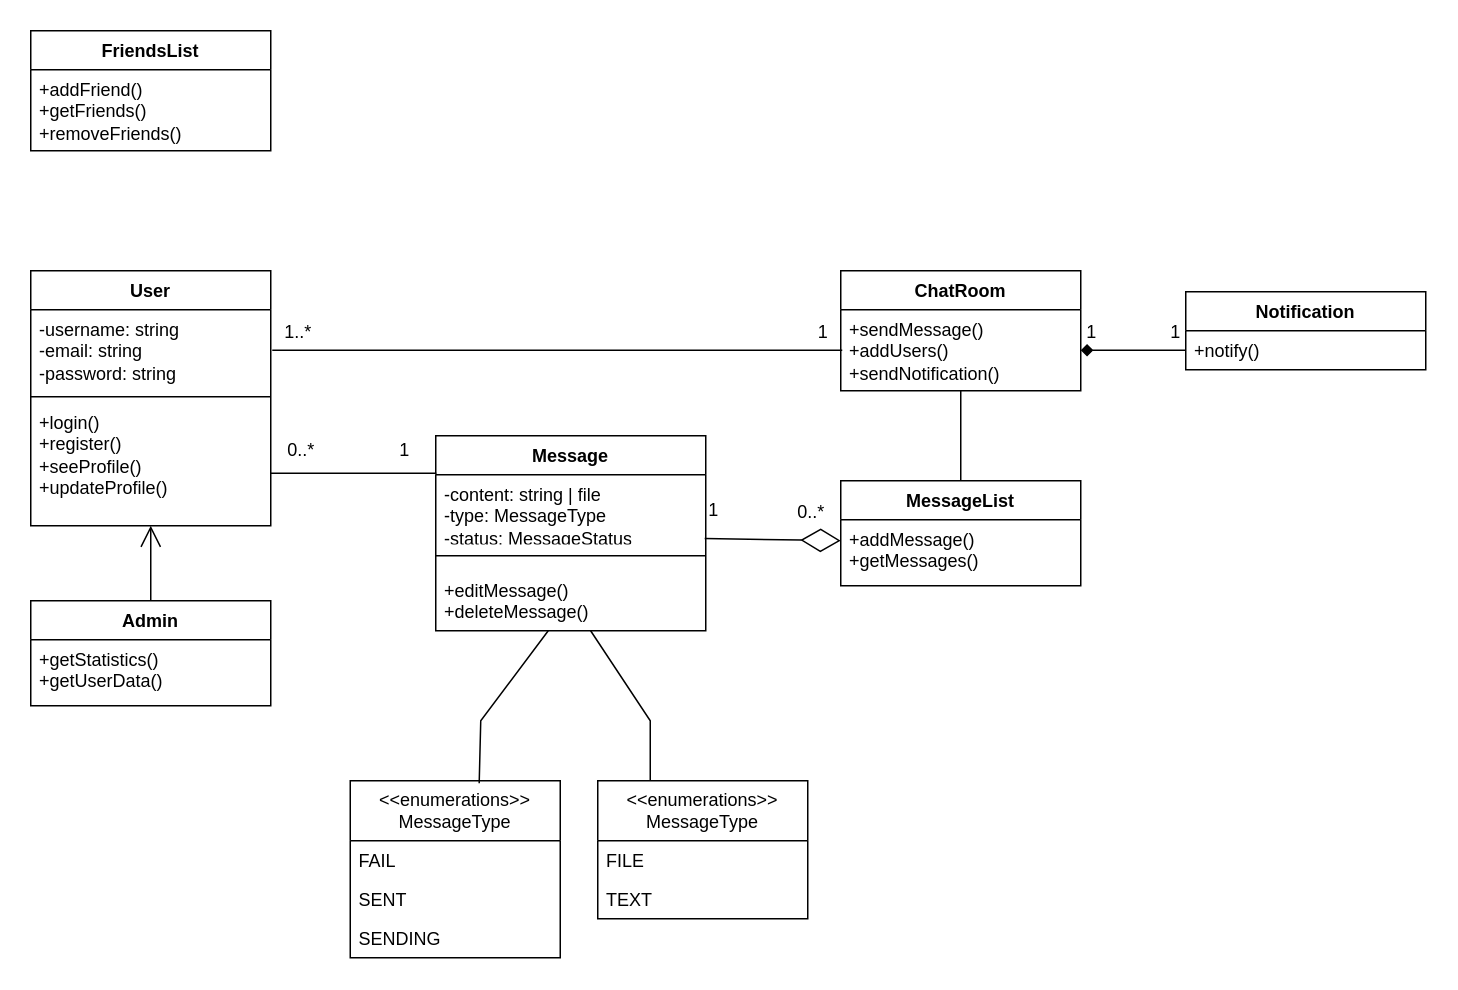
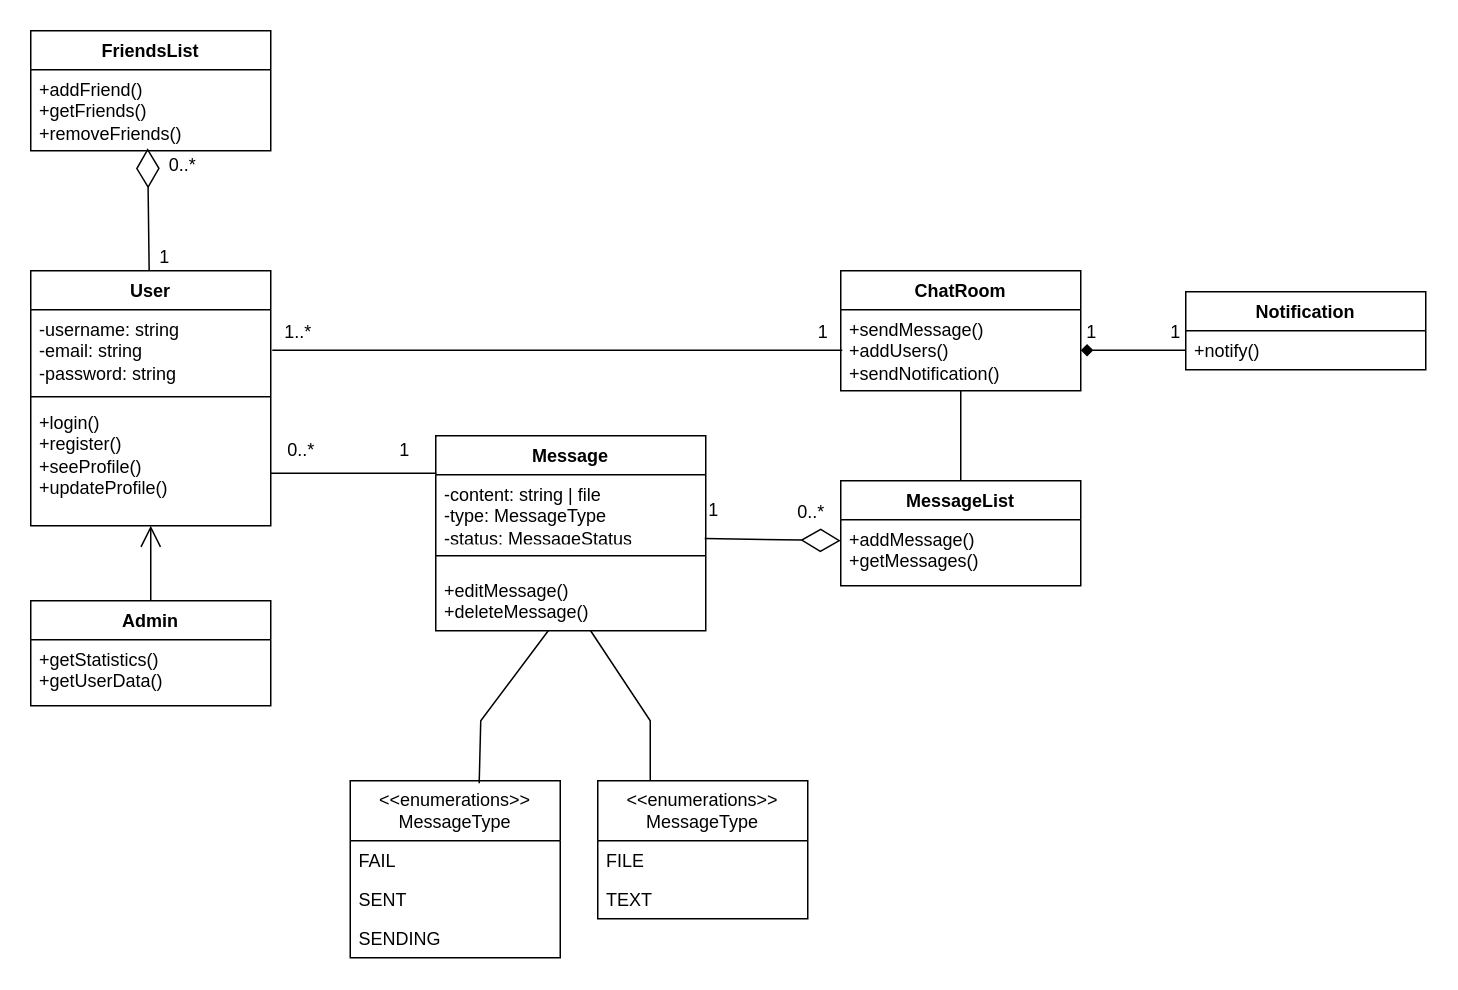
none -> (149, 229)
